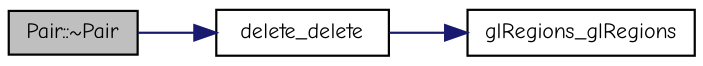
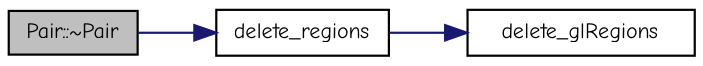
(303, 33) -> (303, 33)
(581, 33) -> (581, 33)
